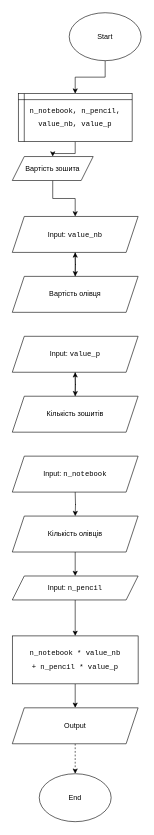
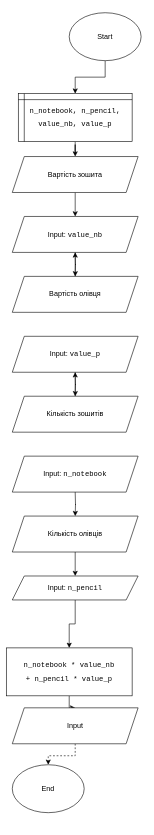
(53, 168) -> (75, 174)
(75, 660) -> (69, 672)
(75, 726) -> (75, 726)
(75, 798) -> (48, 789)
